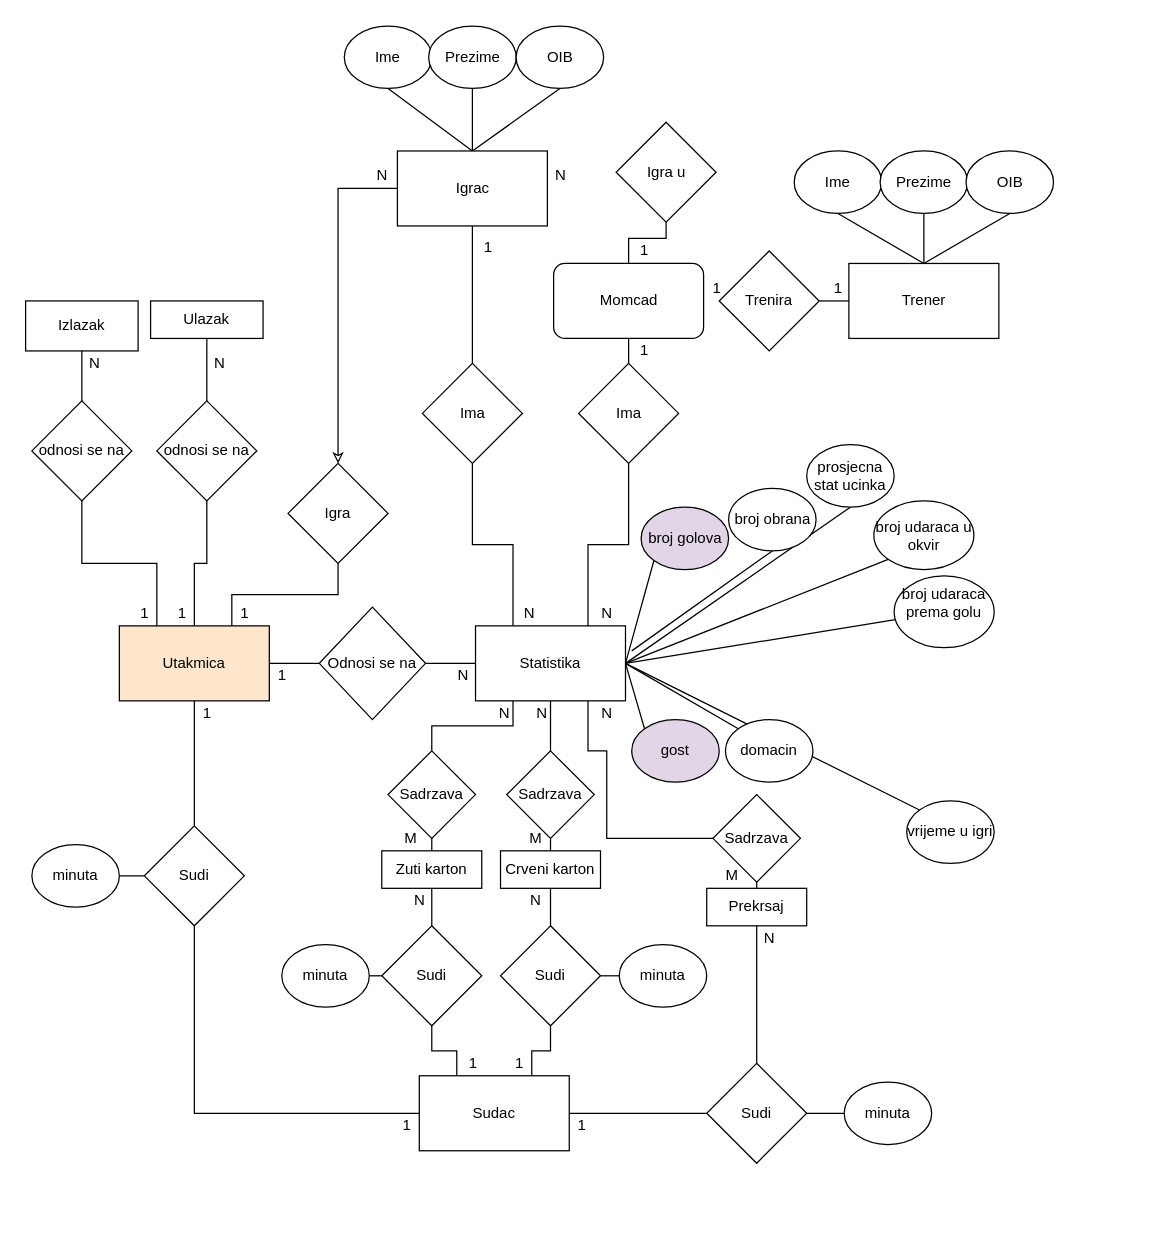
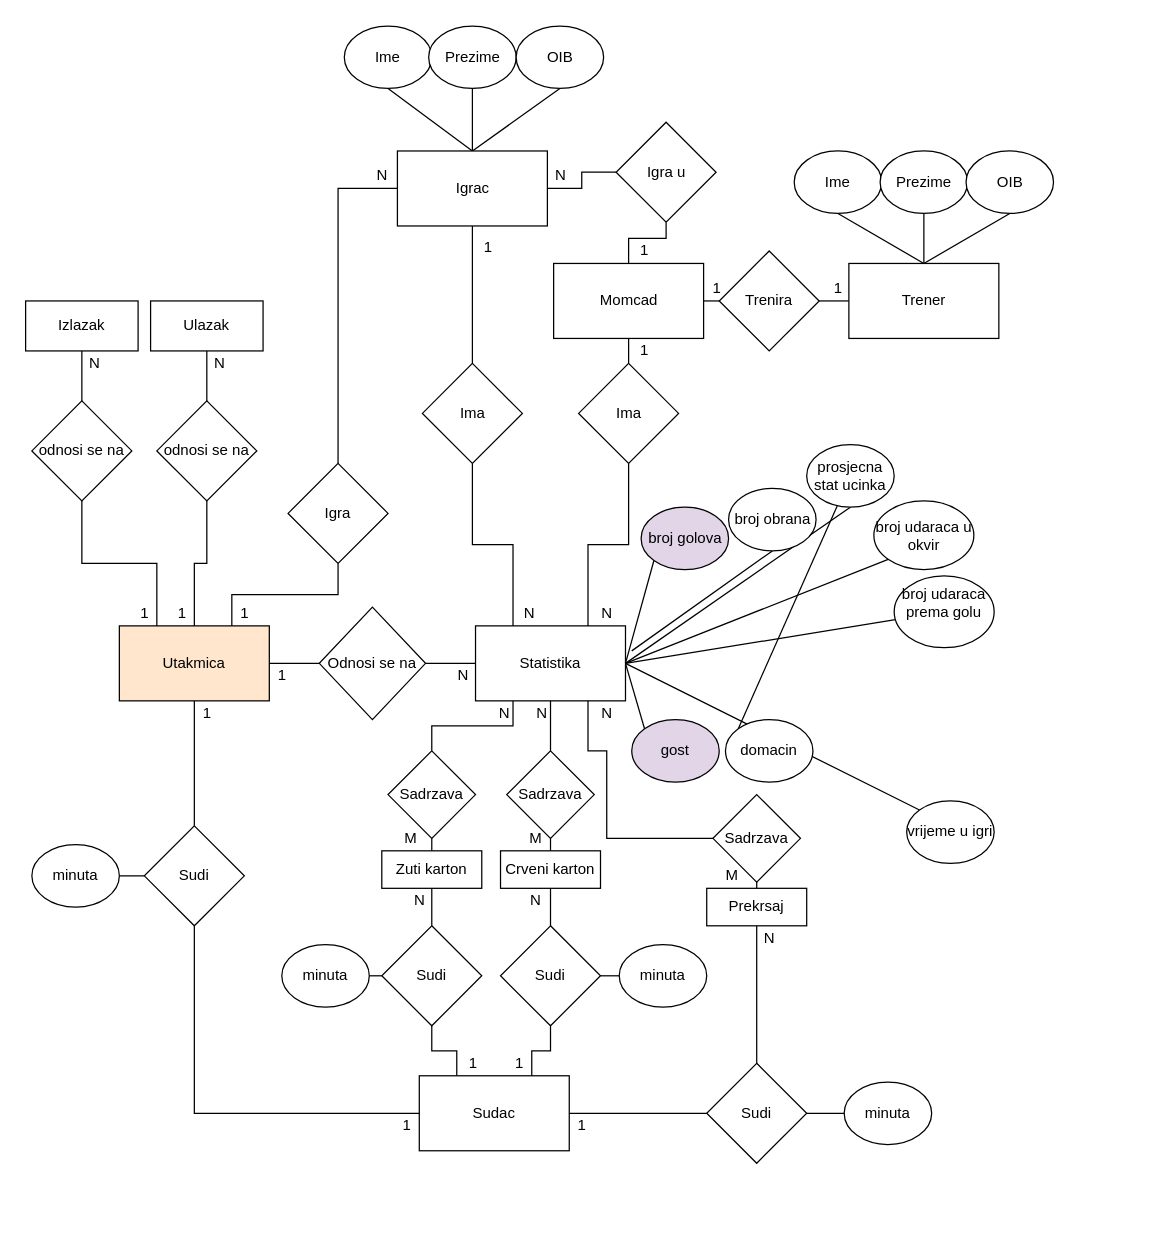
none -> (582, 180)
(629, 301) -> (629, 301)
none -> (712, 301)
(207, 319) -> (207, 326)
(338, 453) -> (338, 457)
(697, 704) -> (784, 626)
